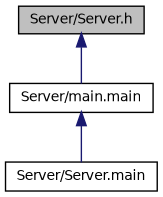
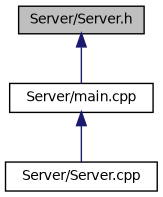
(81, 98) -> (81, 98)
(81, 177) -> (81, 177)
